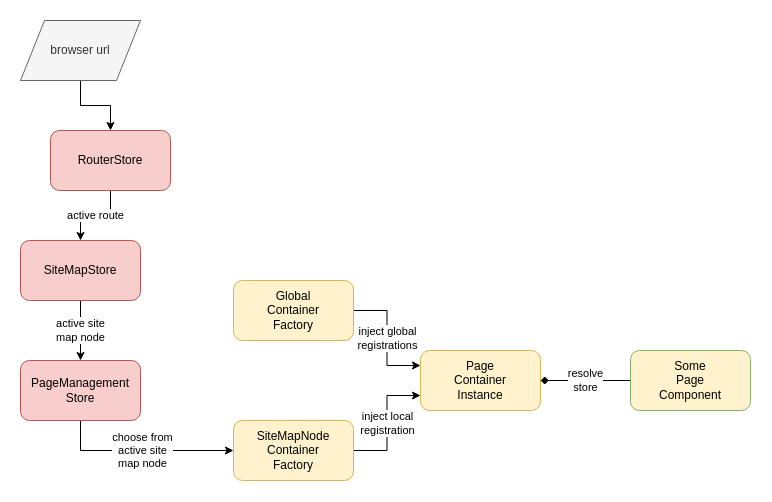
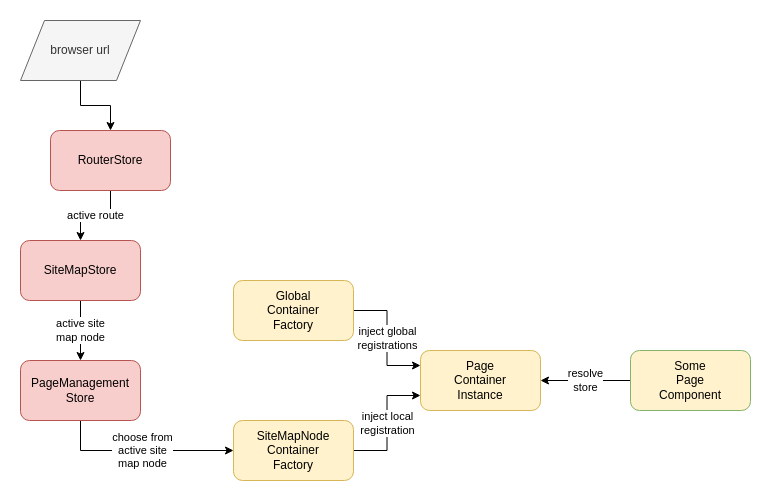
(549, 381) -> (548, 381)
